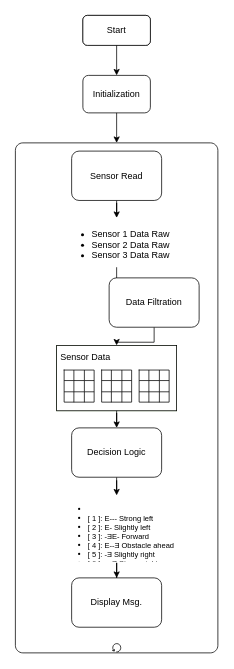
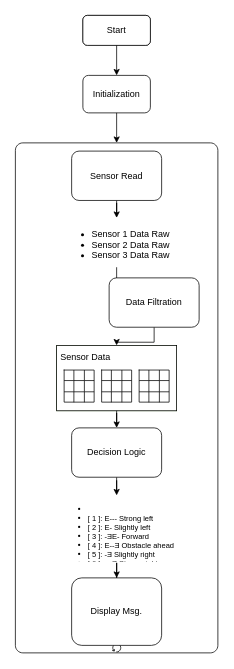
(117, 603) -> (117, 612)
